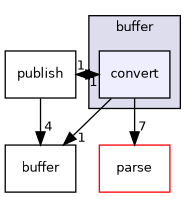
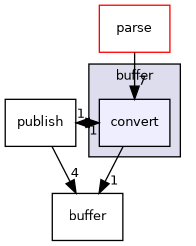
(135, 117) -> (135, 72)
